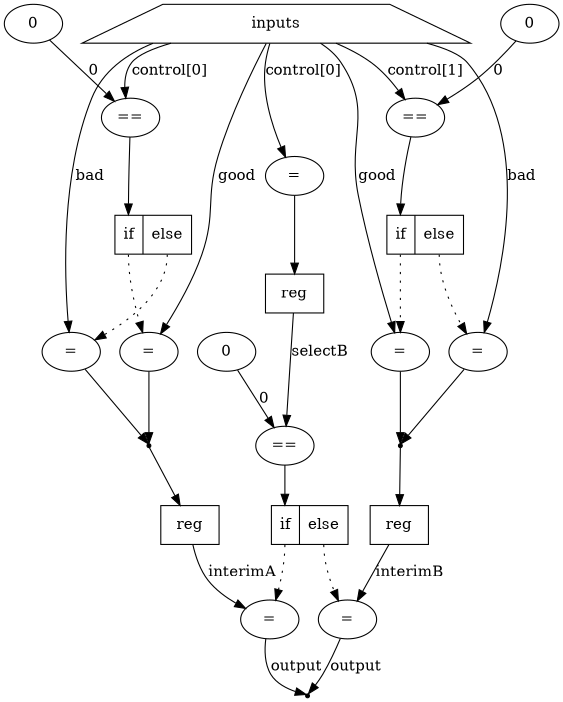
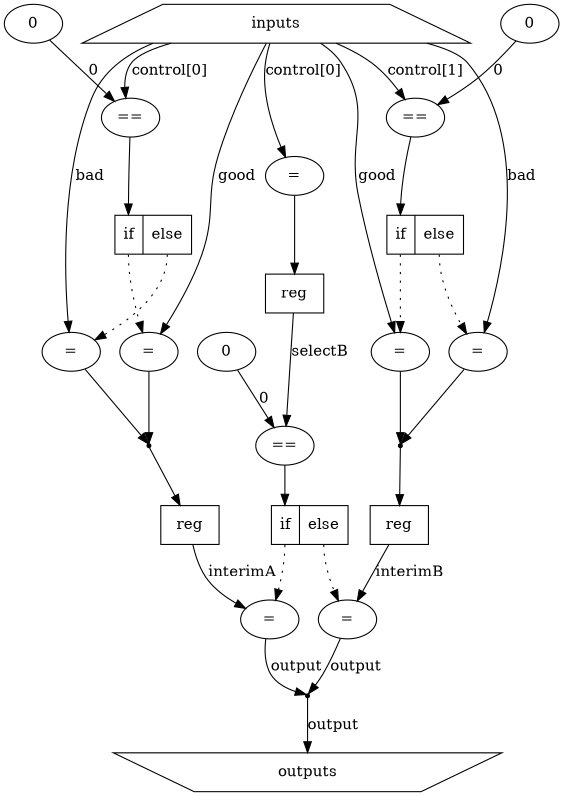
none -> (308, 772)
